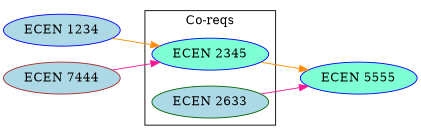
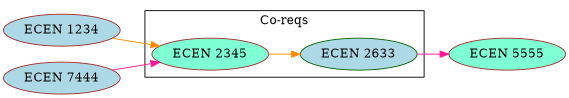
(62, 30) -> (62, 30)
(210, 54) -> (210, 54)
(282, 66) -> (280, 54)
(359, 78) -> (507, 54)
